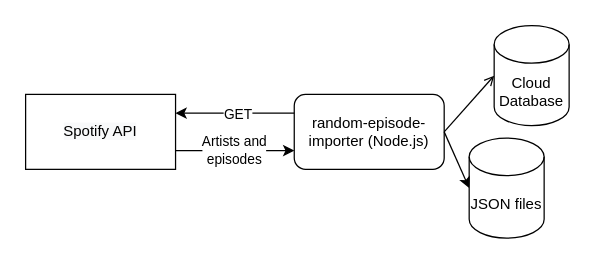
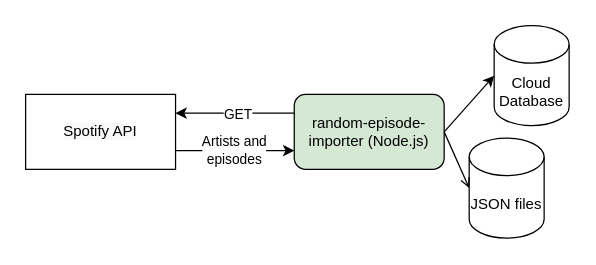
(490, 81) -> (488, 83)
(369, 132) -> (369, 132)
(465, 179) -> (466, 180)
